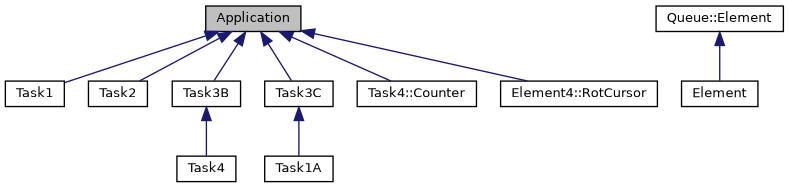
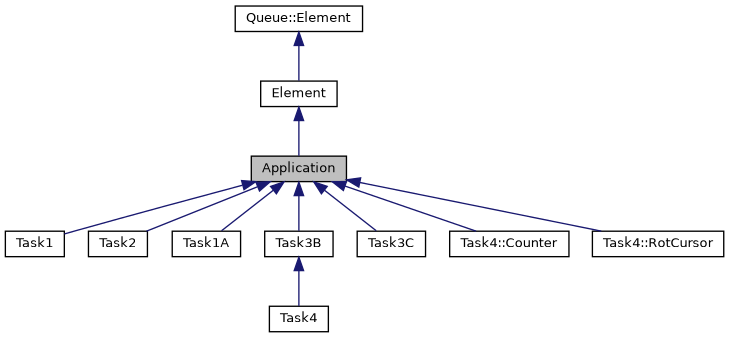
(579, 94) -> (658, 244)
(299, 138) -> (247, 210)
none -> (299, 138)
